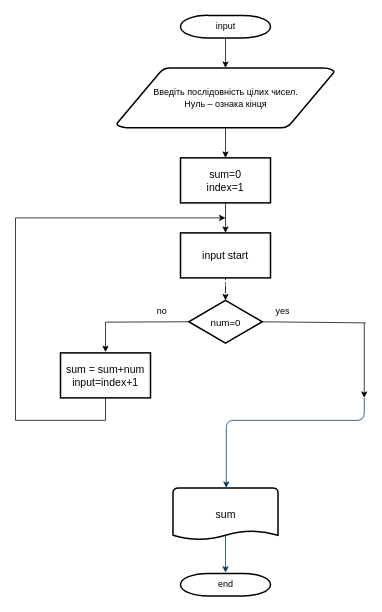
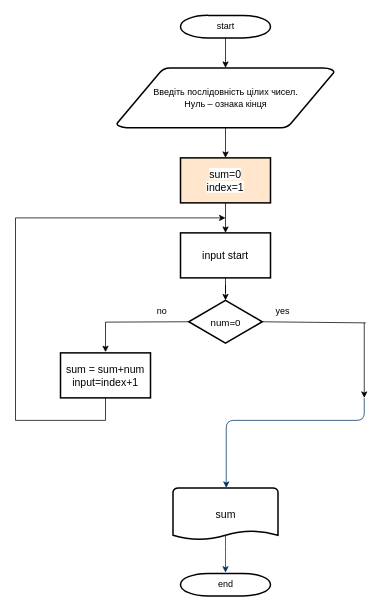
(226, 27) -> (226, 27)
(225, 180) -> (225, 180)
(225, 293) -> (225, 293)
